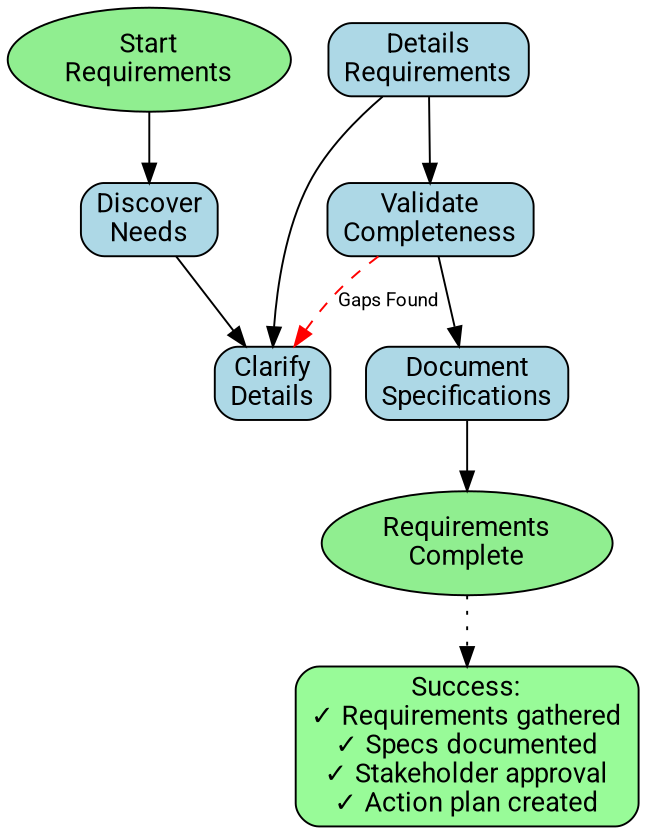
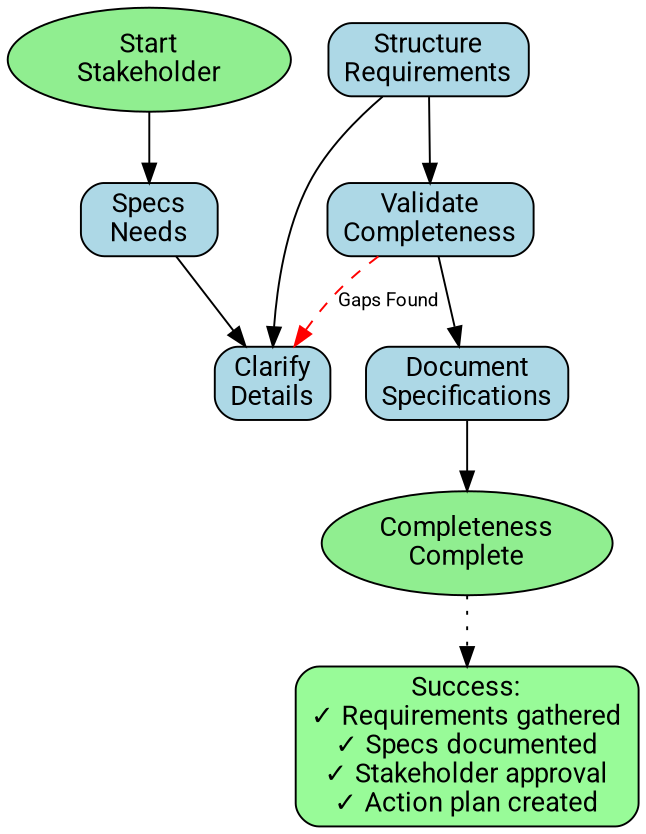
(149, 60) -> (149, 60)
(429, 60) -> (429, 60)
(149, 220) -> (149, 220)
(467, 543) -> (467, 543)
